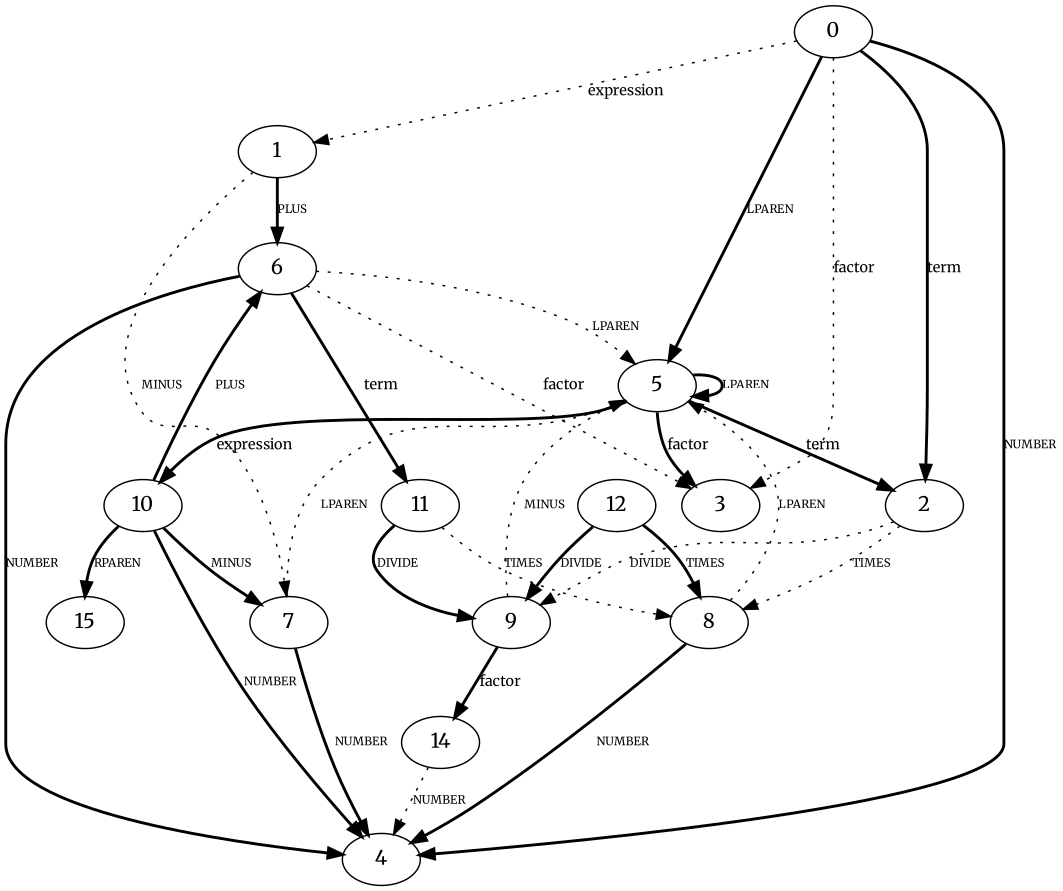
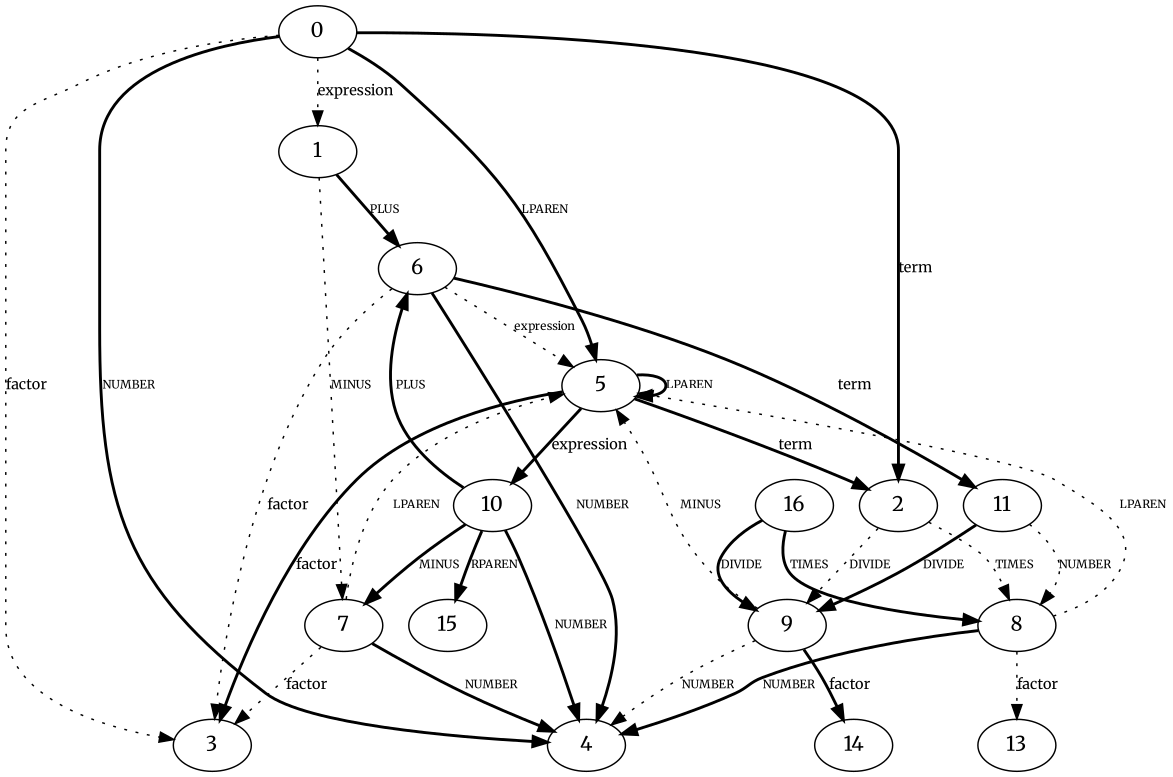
(616, 327) -> (545, 327)
(617, 506) -> (794, 506)
(524, 564) -> (1086, 566)
none -> (283, 681)
none -> (1017, 745)
(414, 794) -> (687, 675)
